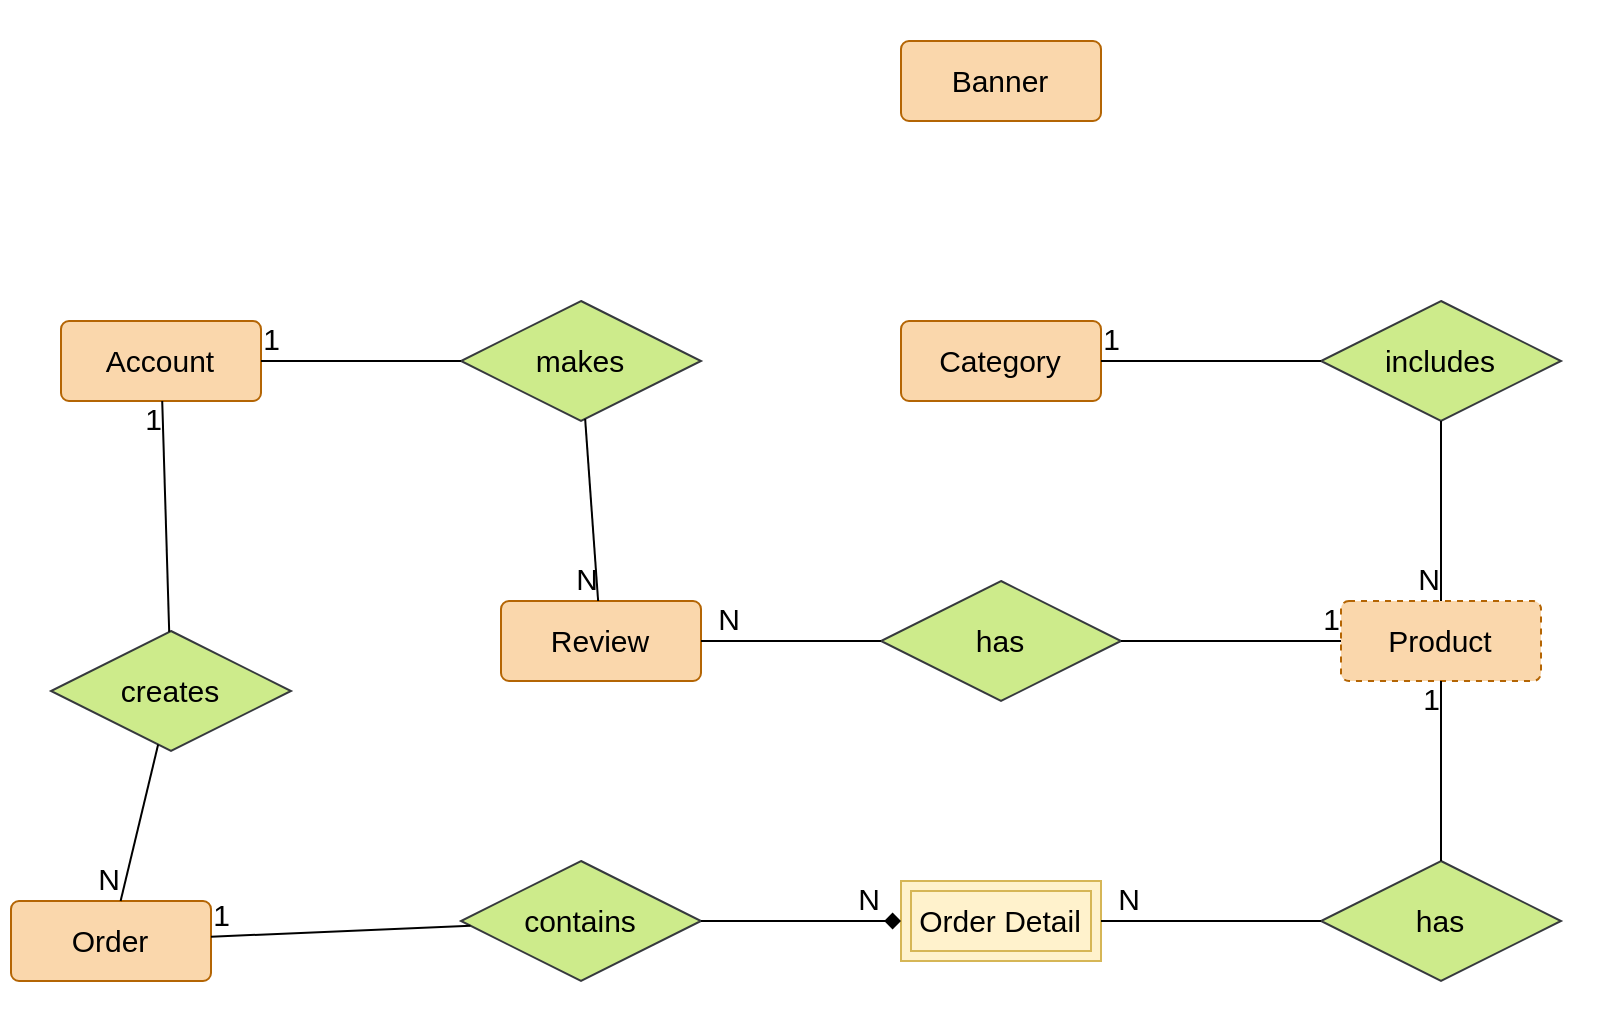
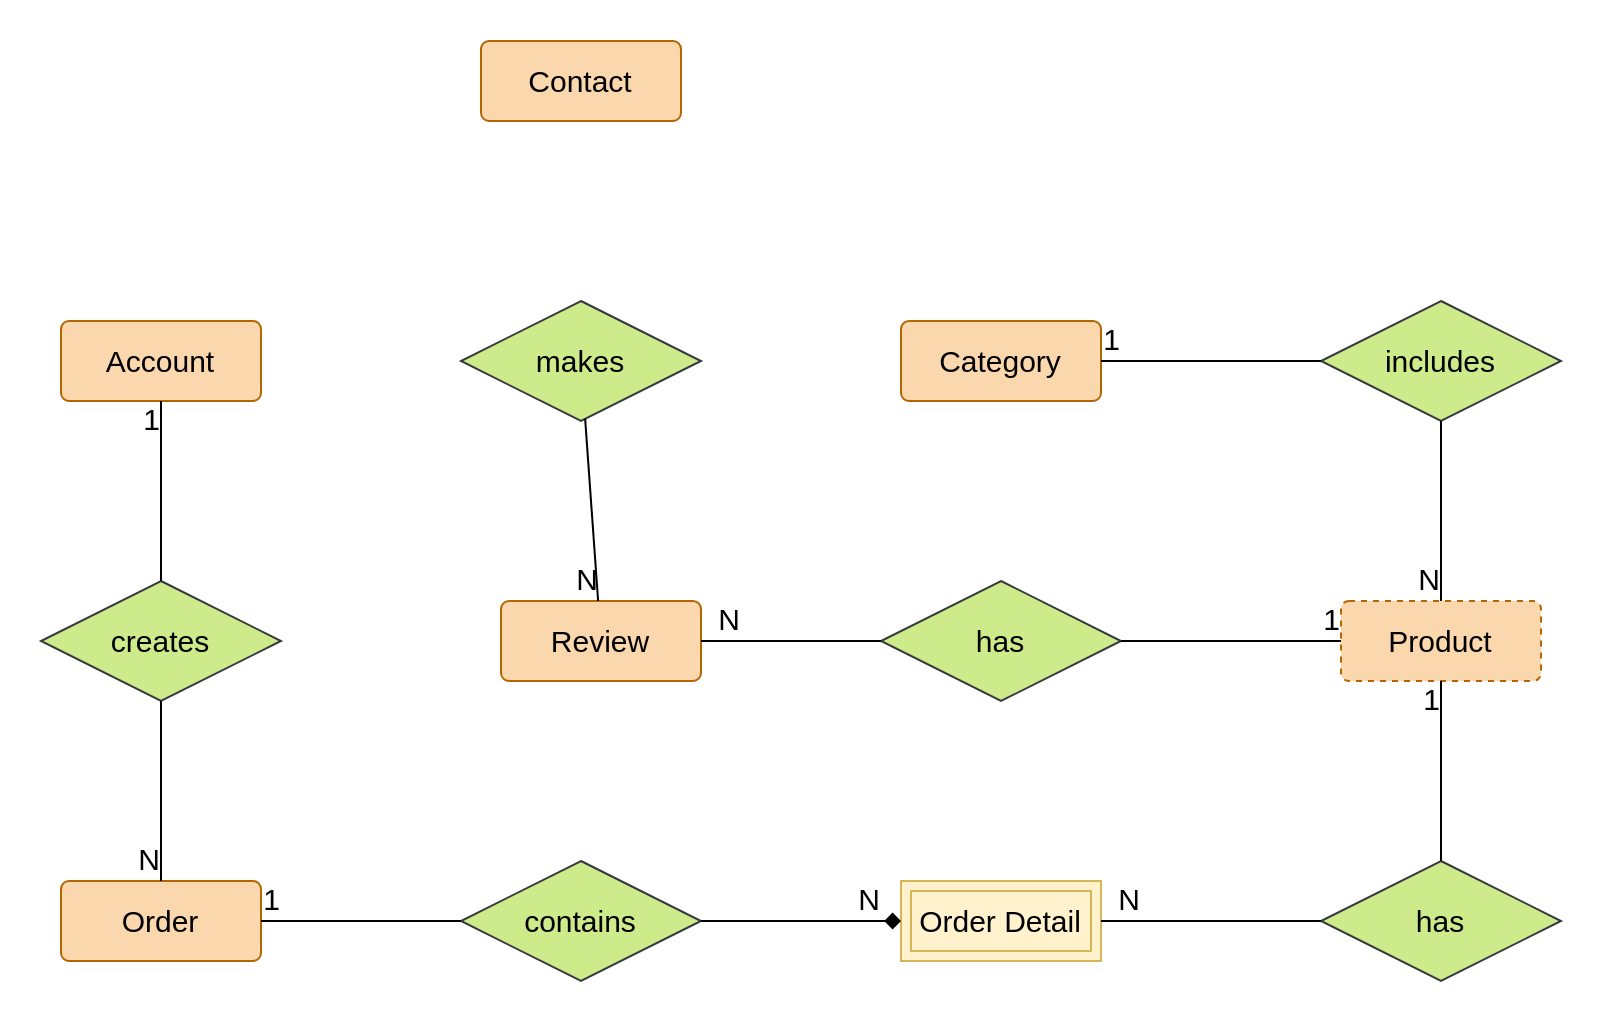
none -> (581, 81)
(1001, 81) -> none
(361, 361) -> none
(171, 691) -> (161, 641)
(111, 941) -> (161, 921)
